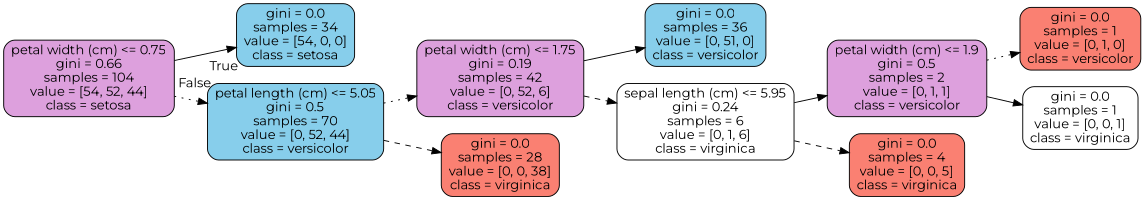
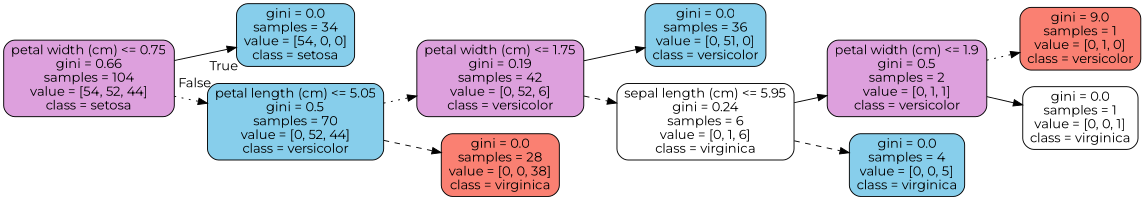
(1080, 39) -> (1080, 39)
(907, 165) -> (907, 165)
